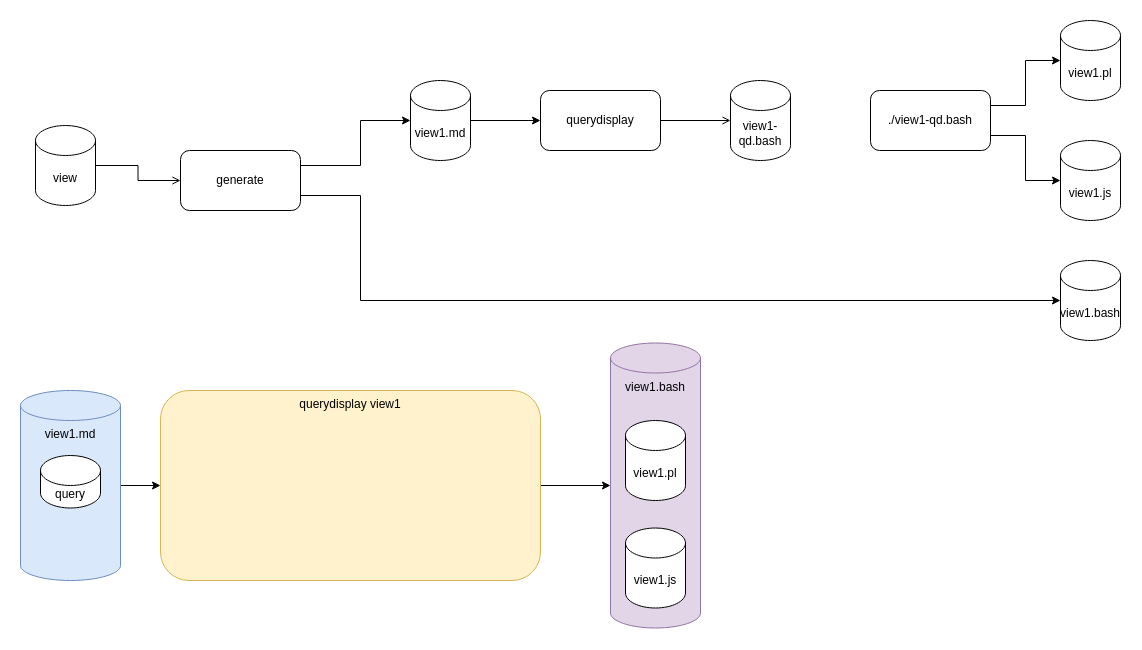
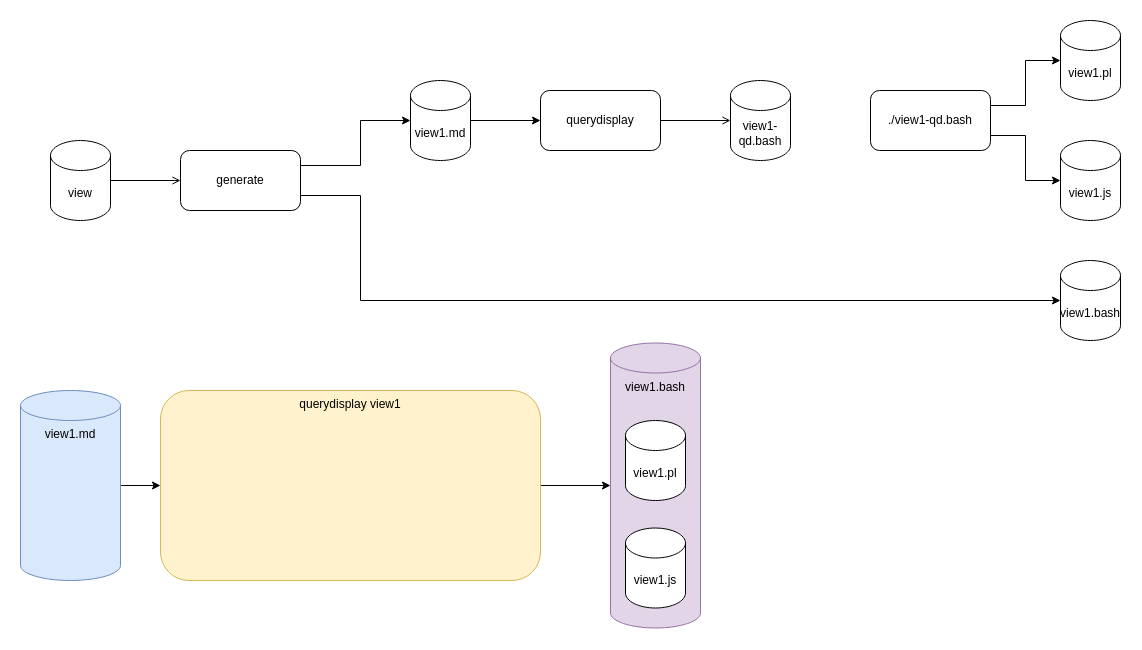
(66, 166) -> (81, 181)
(71, 482) -> none
